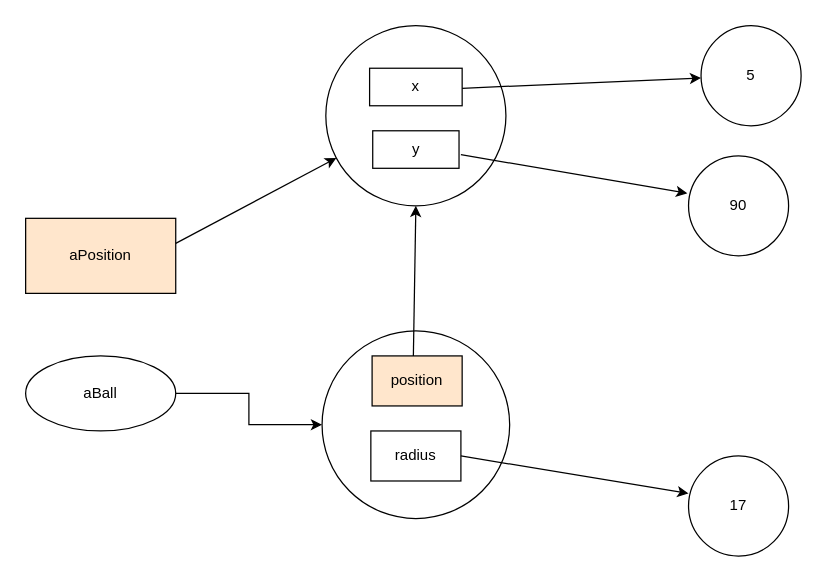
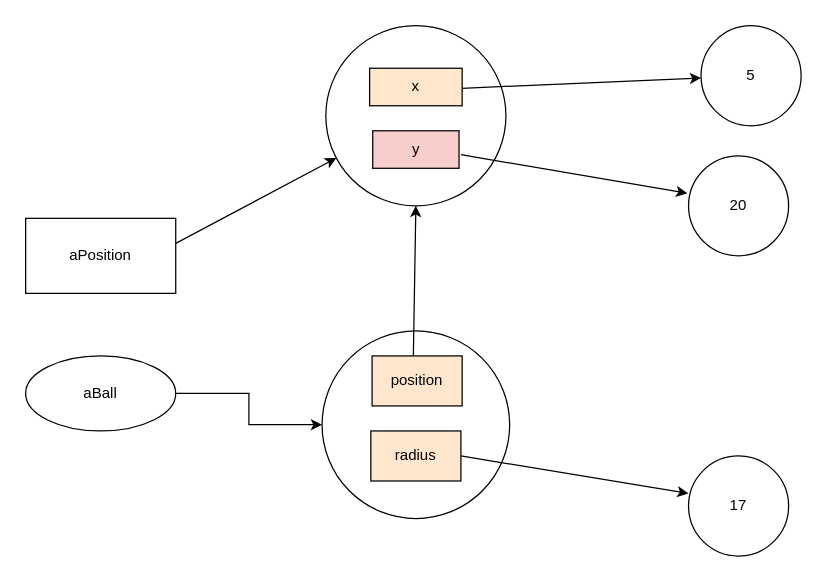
(416, 87) -> (416, 87)
(416, 149) -> (416, 149)
(738, 206) -> (738, 206)
(101, 256) -> (101, 256)
(416, 456) -> (416, 456)
